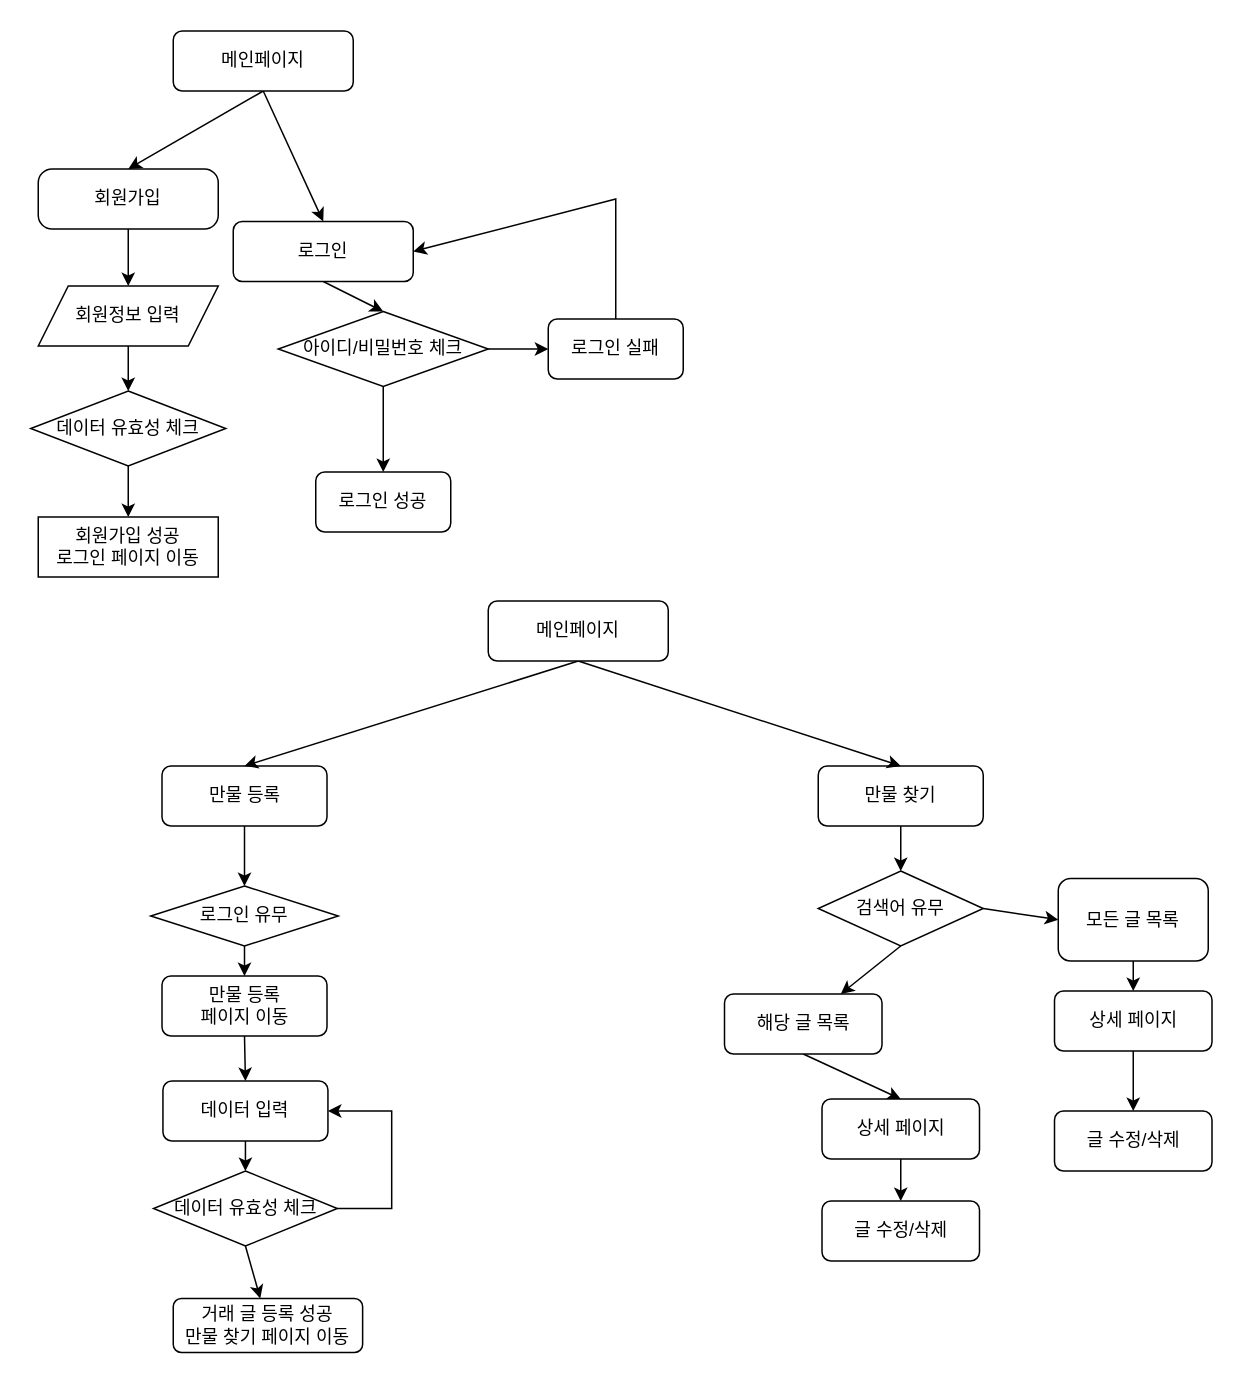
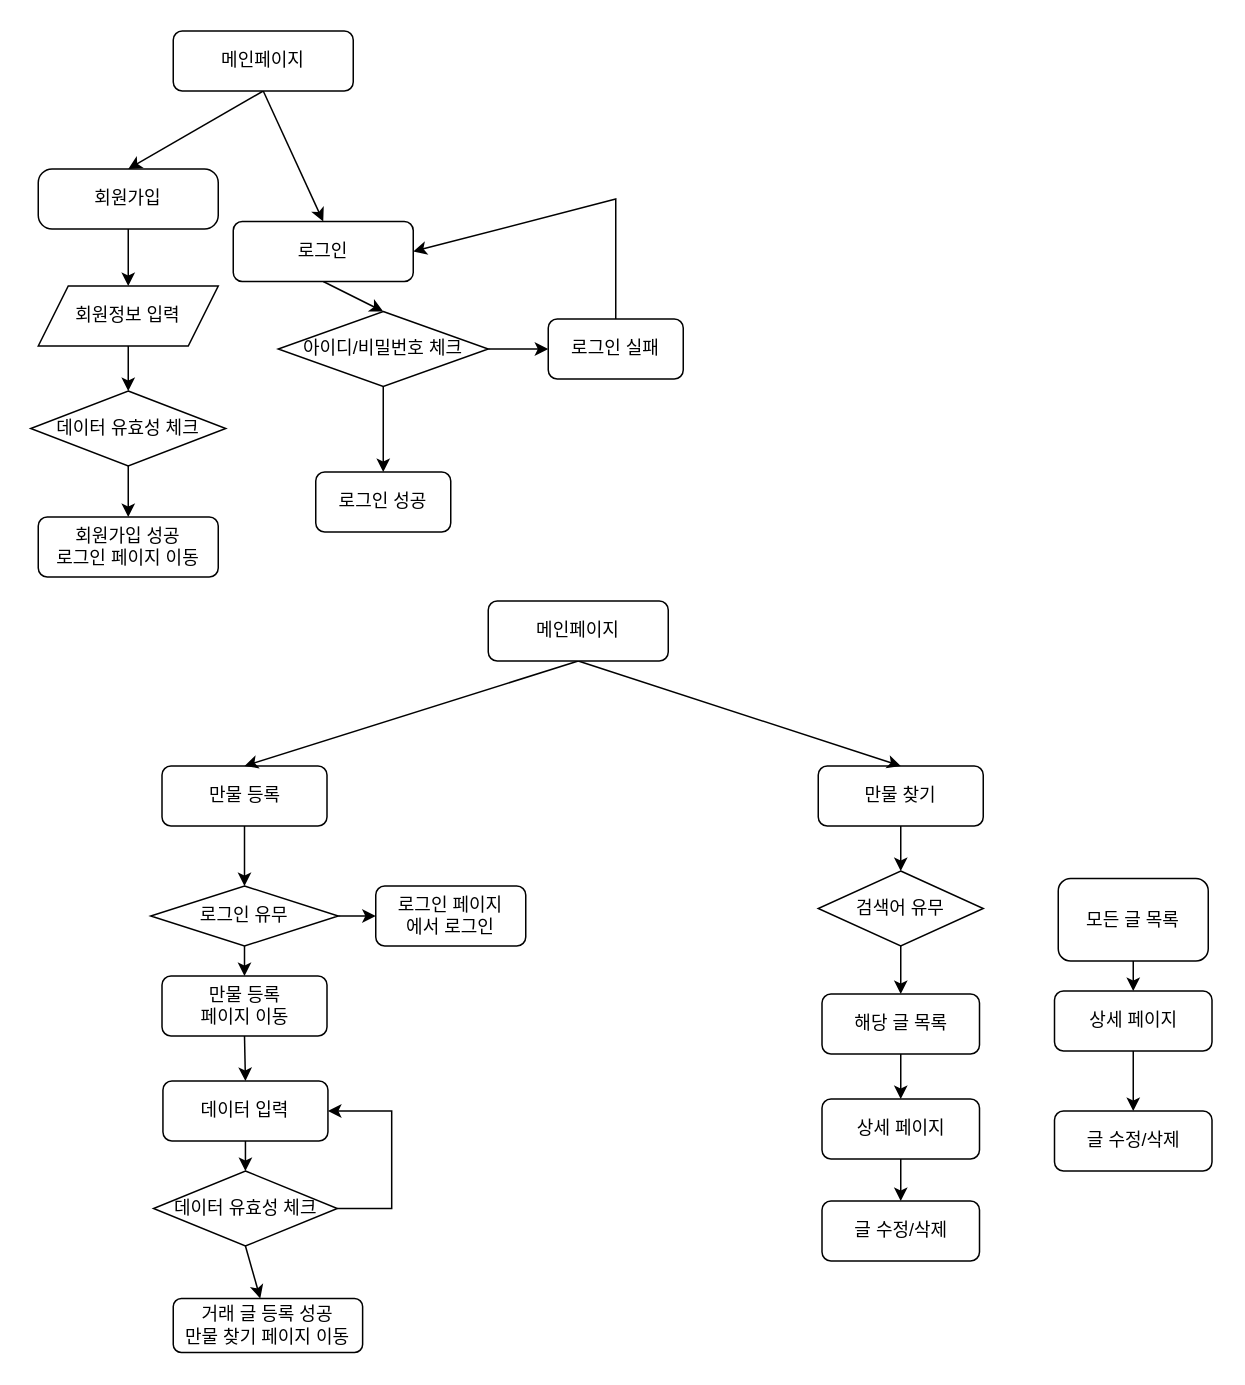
(128, 547) -> (128, 547)
(1016, 913) -> none
none -> (352, 916)
none -> (451, 916)
(803, 1024) -> (901, 1024)
